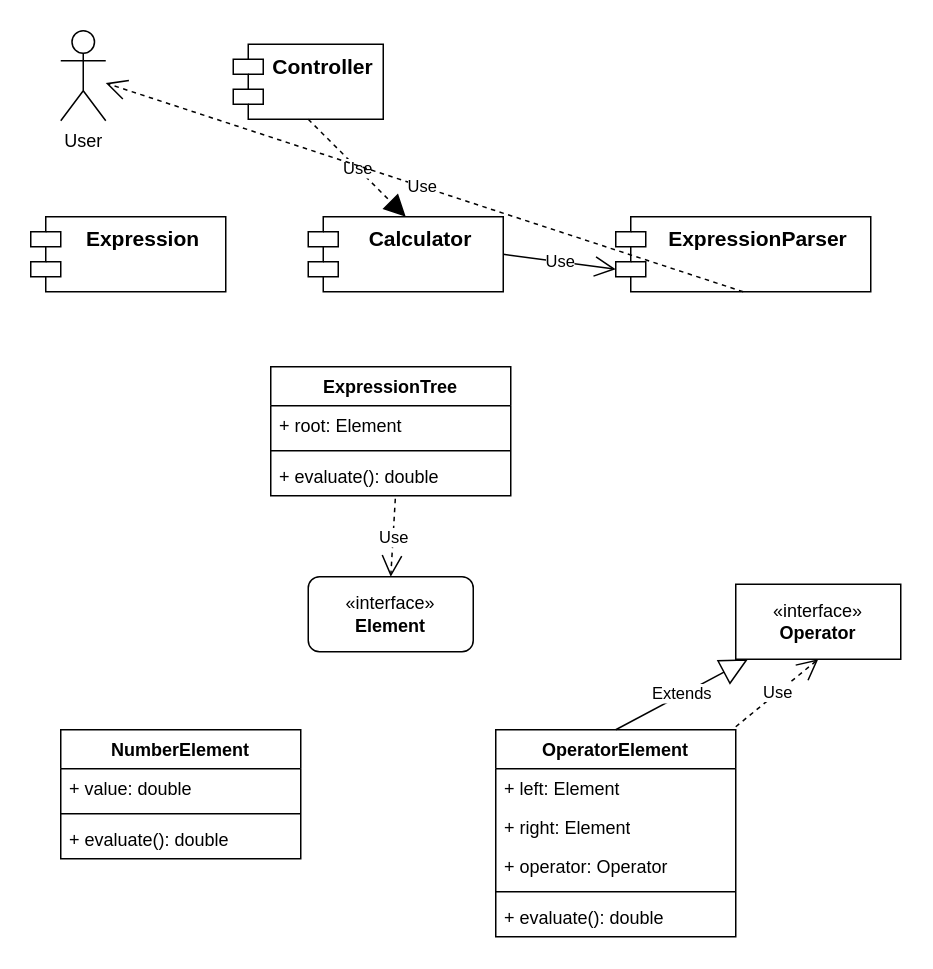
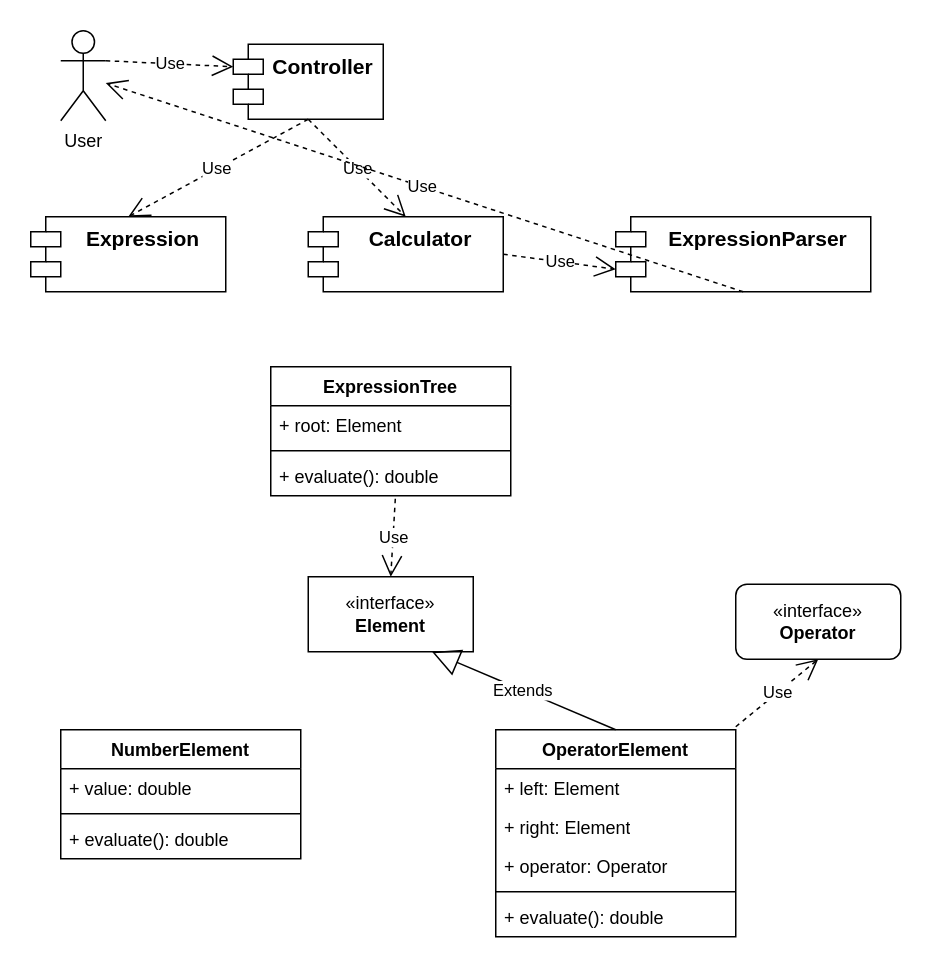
none -> (169, 64)
none -> (219, 167)
(389, 200) -> (396, 207)
(526, 257) -> (526, 257)
(391, 614) -> (391, 614)
(818, 622) -> (818, 622)
(671, 700) -> (536, 696)
